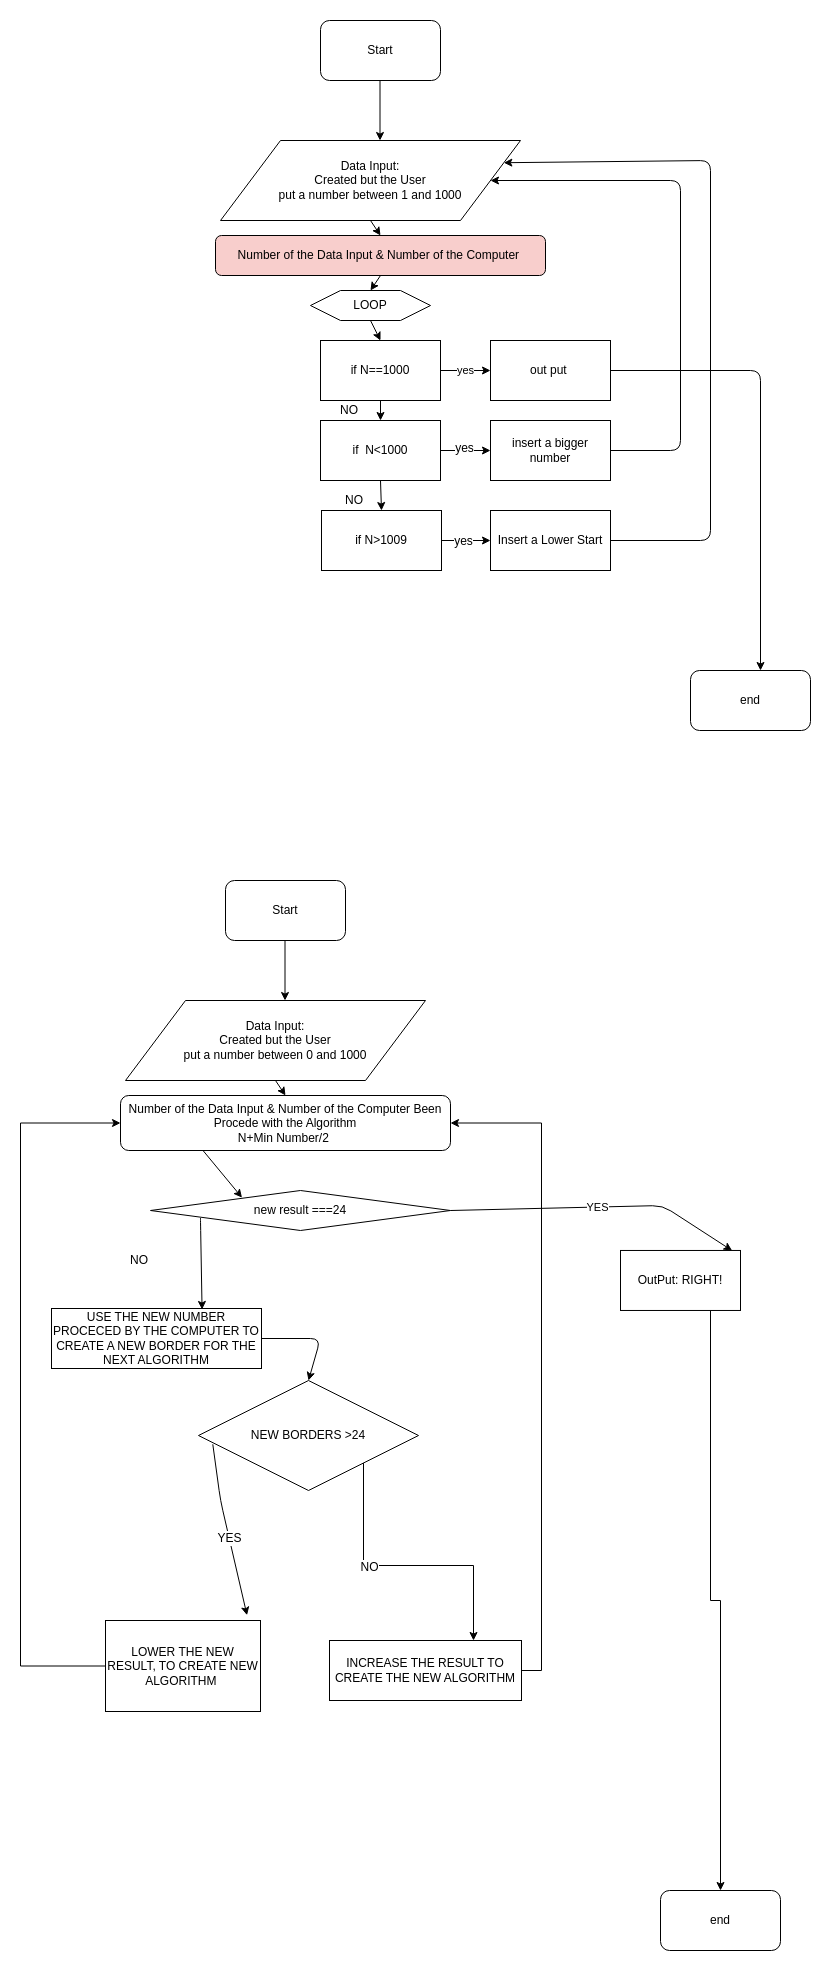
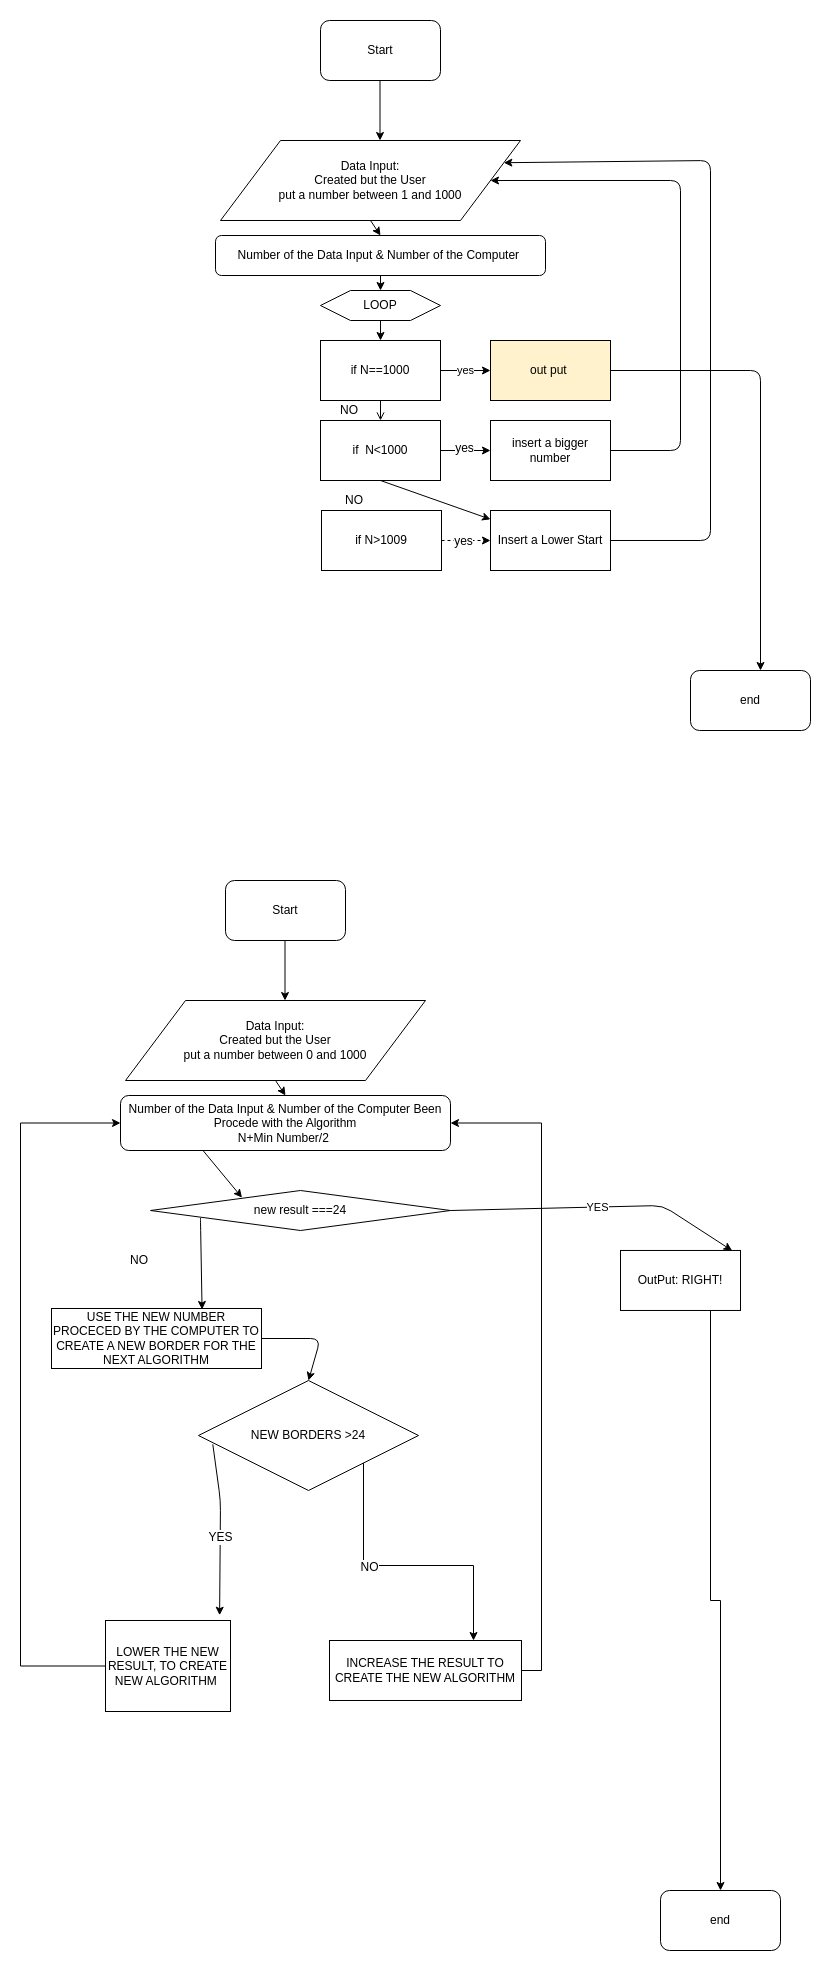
(381, 256) -> (381, 256)
(371, 306) -> (381, 306)
(551, 371) -> (551, 371)
(381, 412) -> (381, 414)
(381, 492) -> (433, 499)
(448, 541) -> (448, 541)
(183, 1666) -> (168, 1666)
